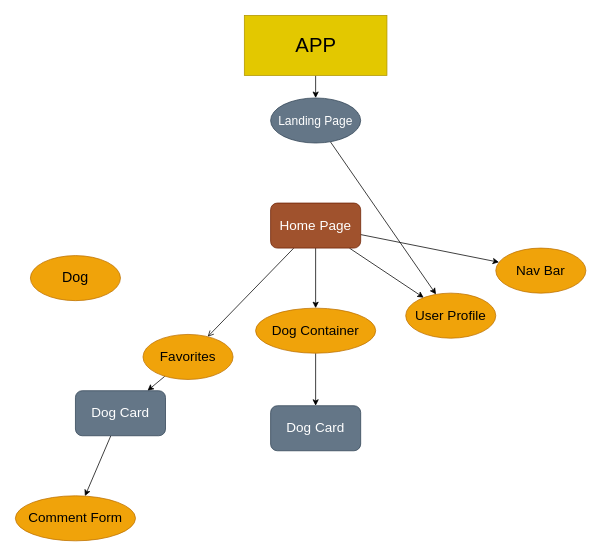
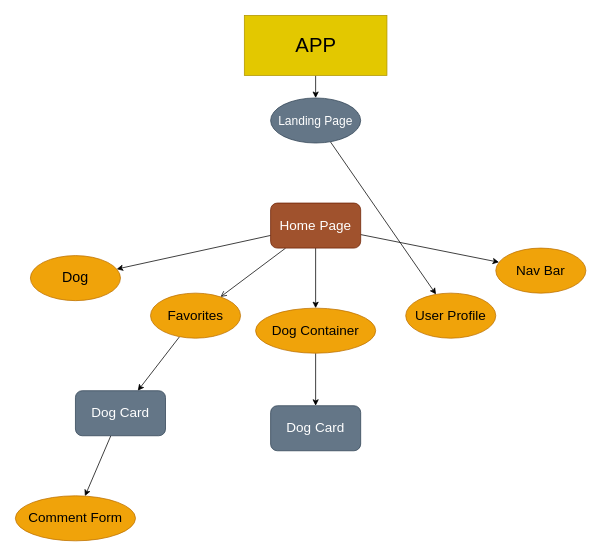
(384, 271) -> (196, 252)
(188, 357) -> (195, 315)
